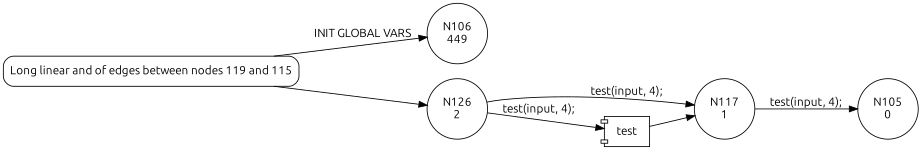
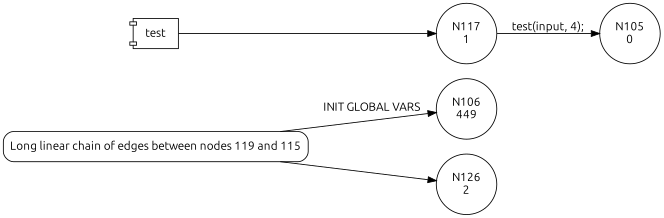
(151, 71) -> (156, 147)
(586, 97) -> none
(541, 120) -> none
